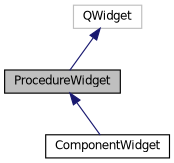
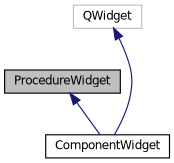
(82, 54) -> (131, 87)
